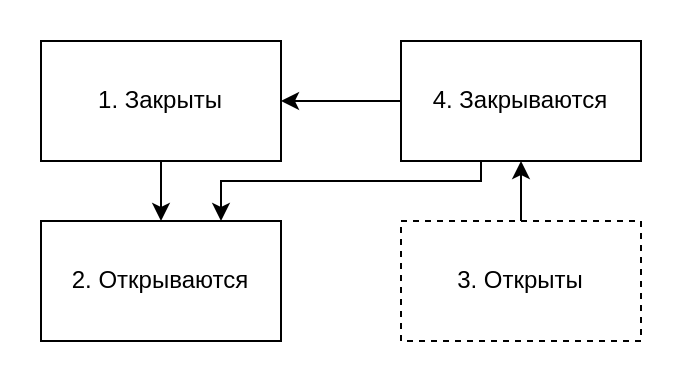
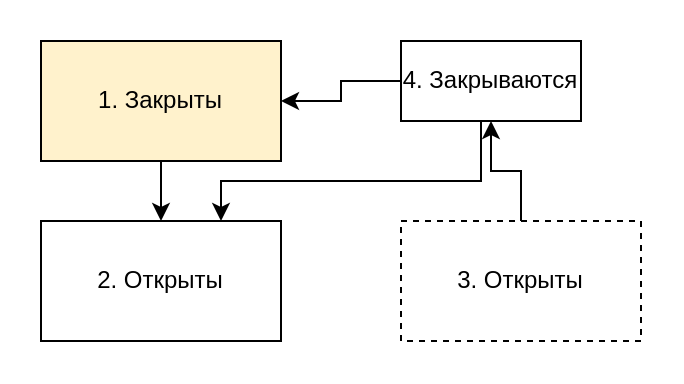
(161, 101) -> (161, 101)
(521, 101) -> (491, 81)
(161, 281) -> (161, 281)
